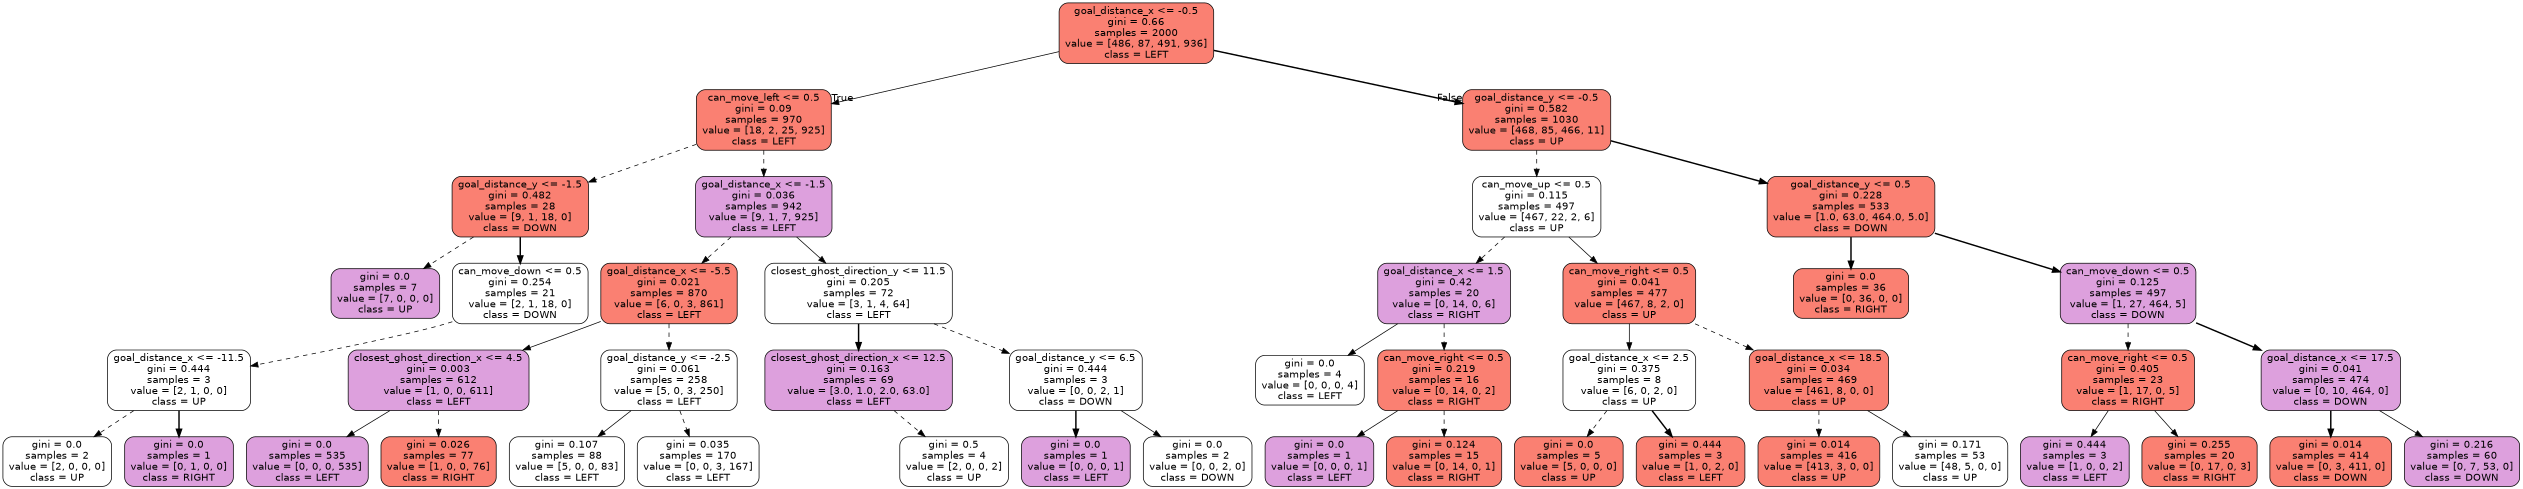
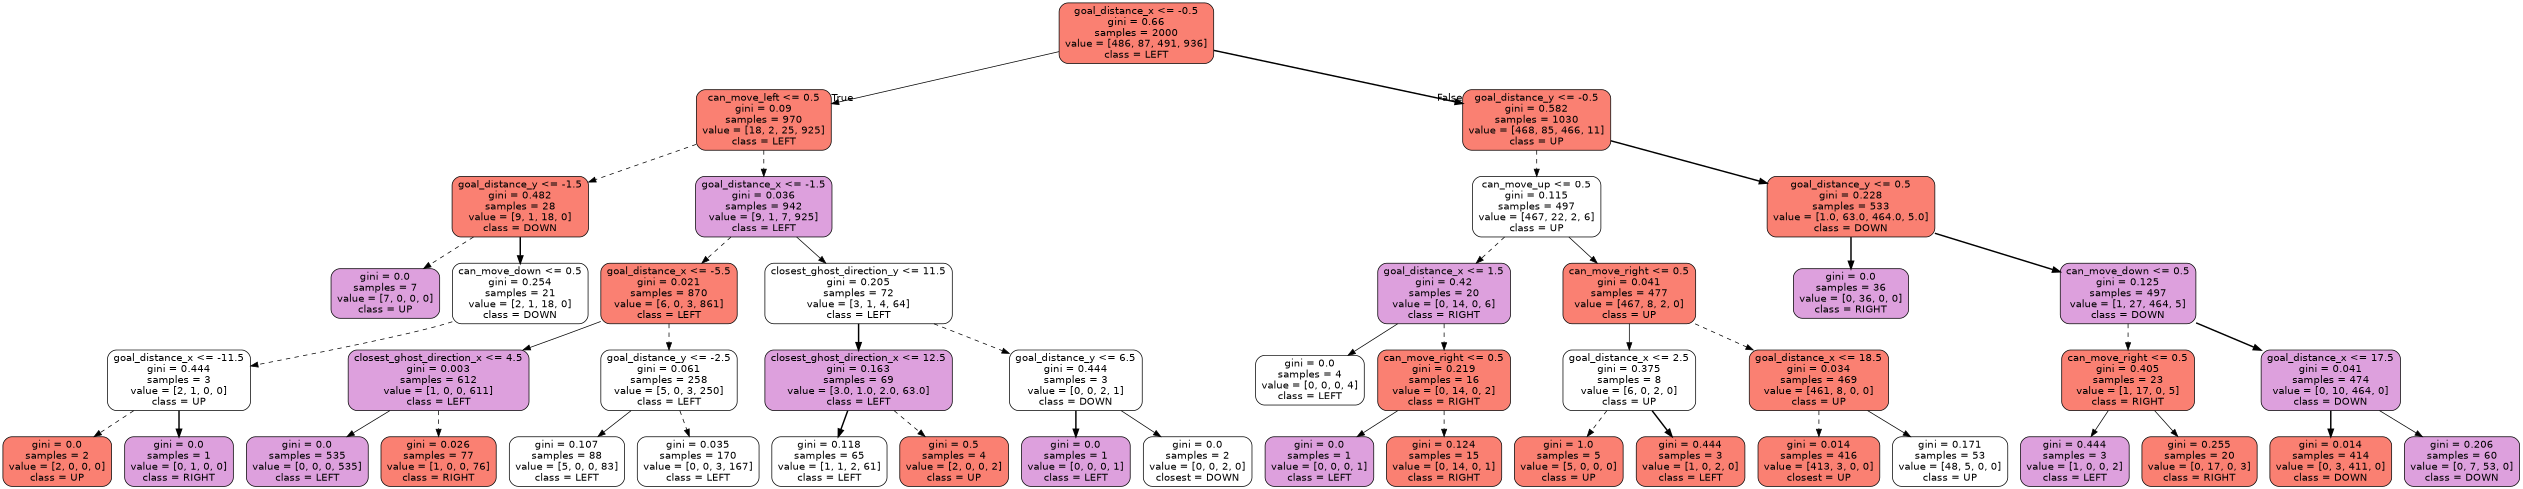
(1851, 293) -> (1851, 293)
(57, 462) -> (57, 462)
none -> (829, 462)
(954, 462) -> (954, 462)
(1198, 462) -> (1198, 462)
(1569, 462) -> (1569, 462)
(1819, 462) -> (1819, 462)
(2462, 462) -> (2462, 462)
